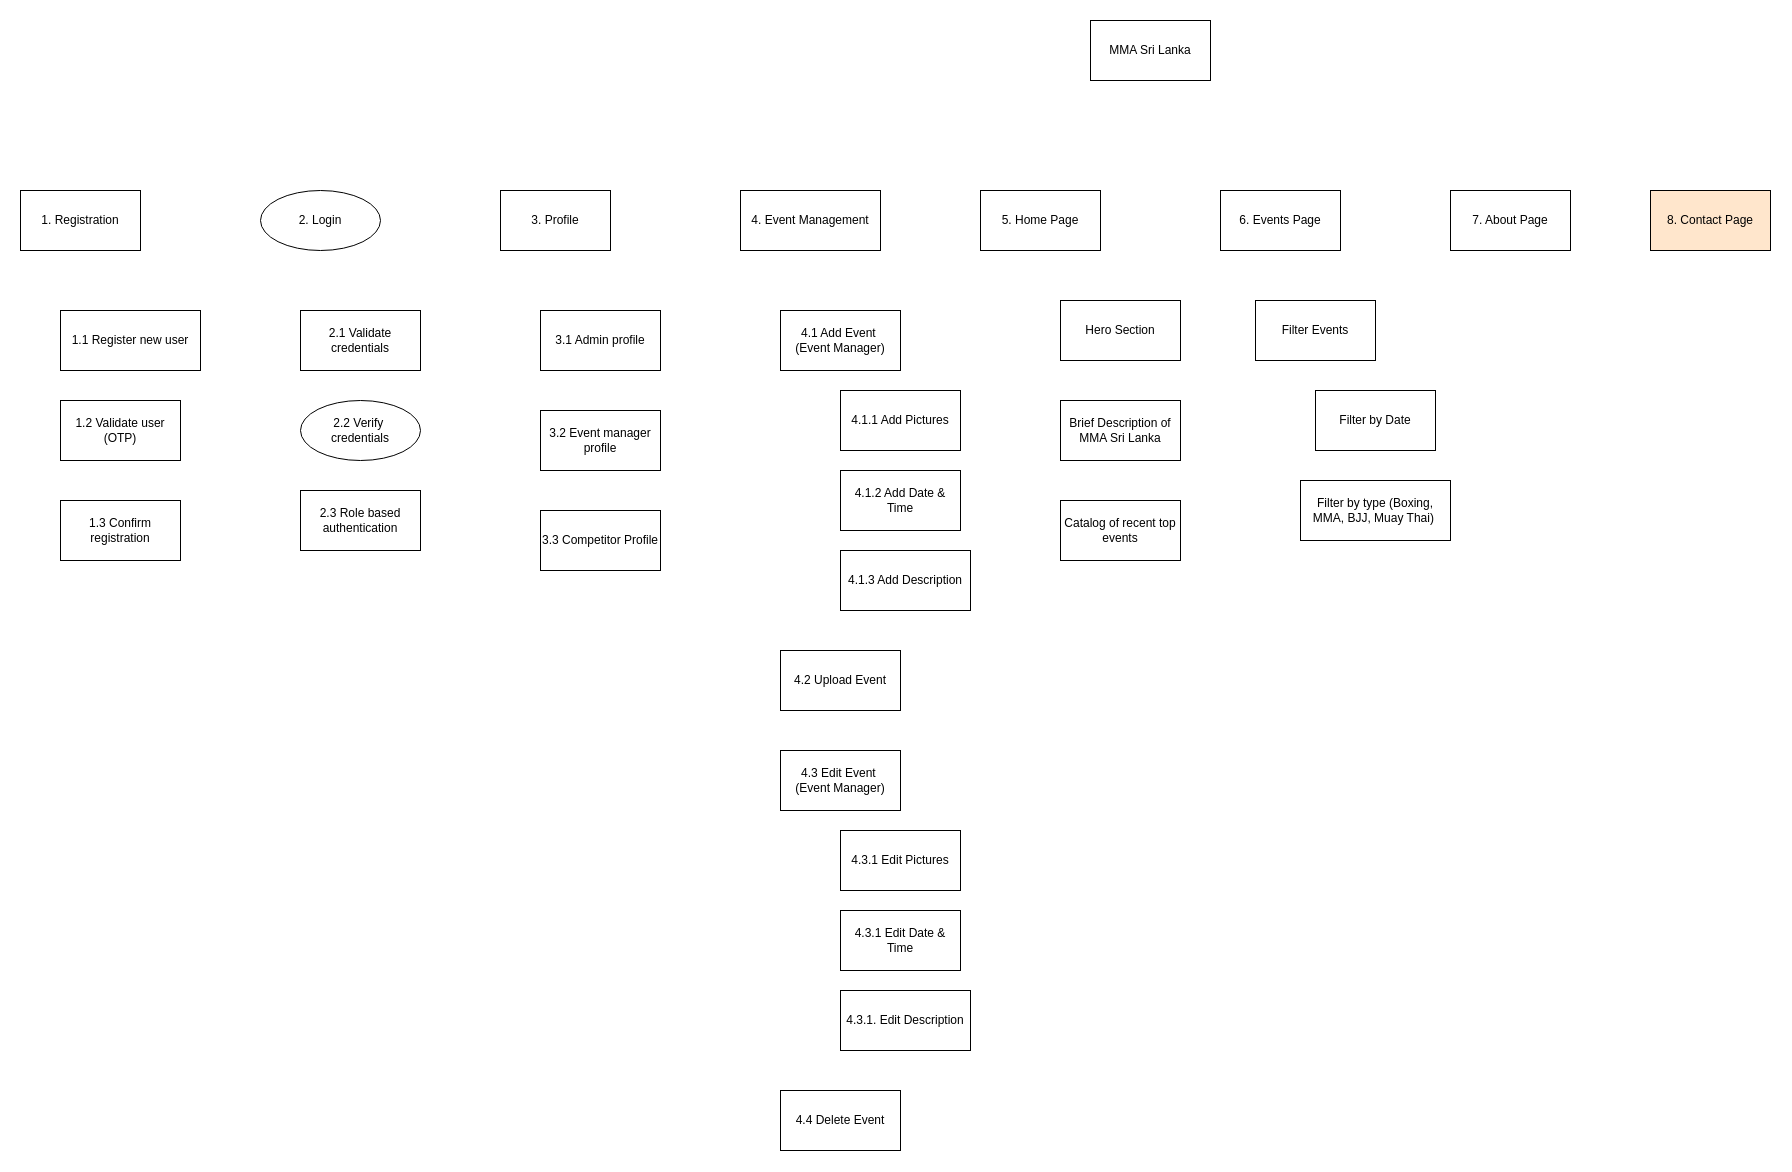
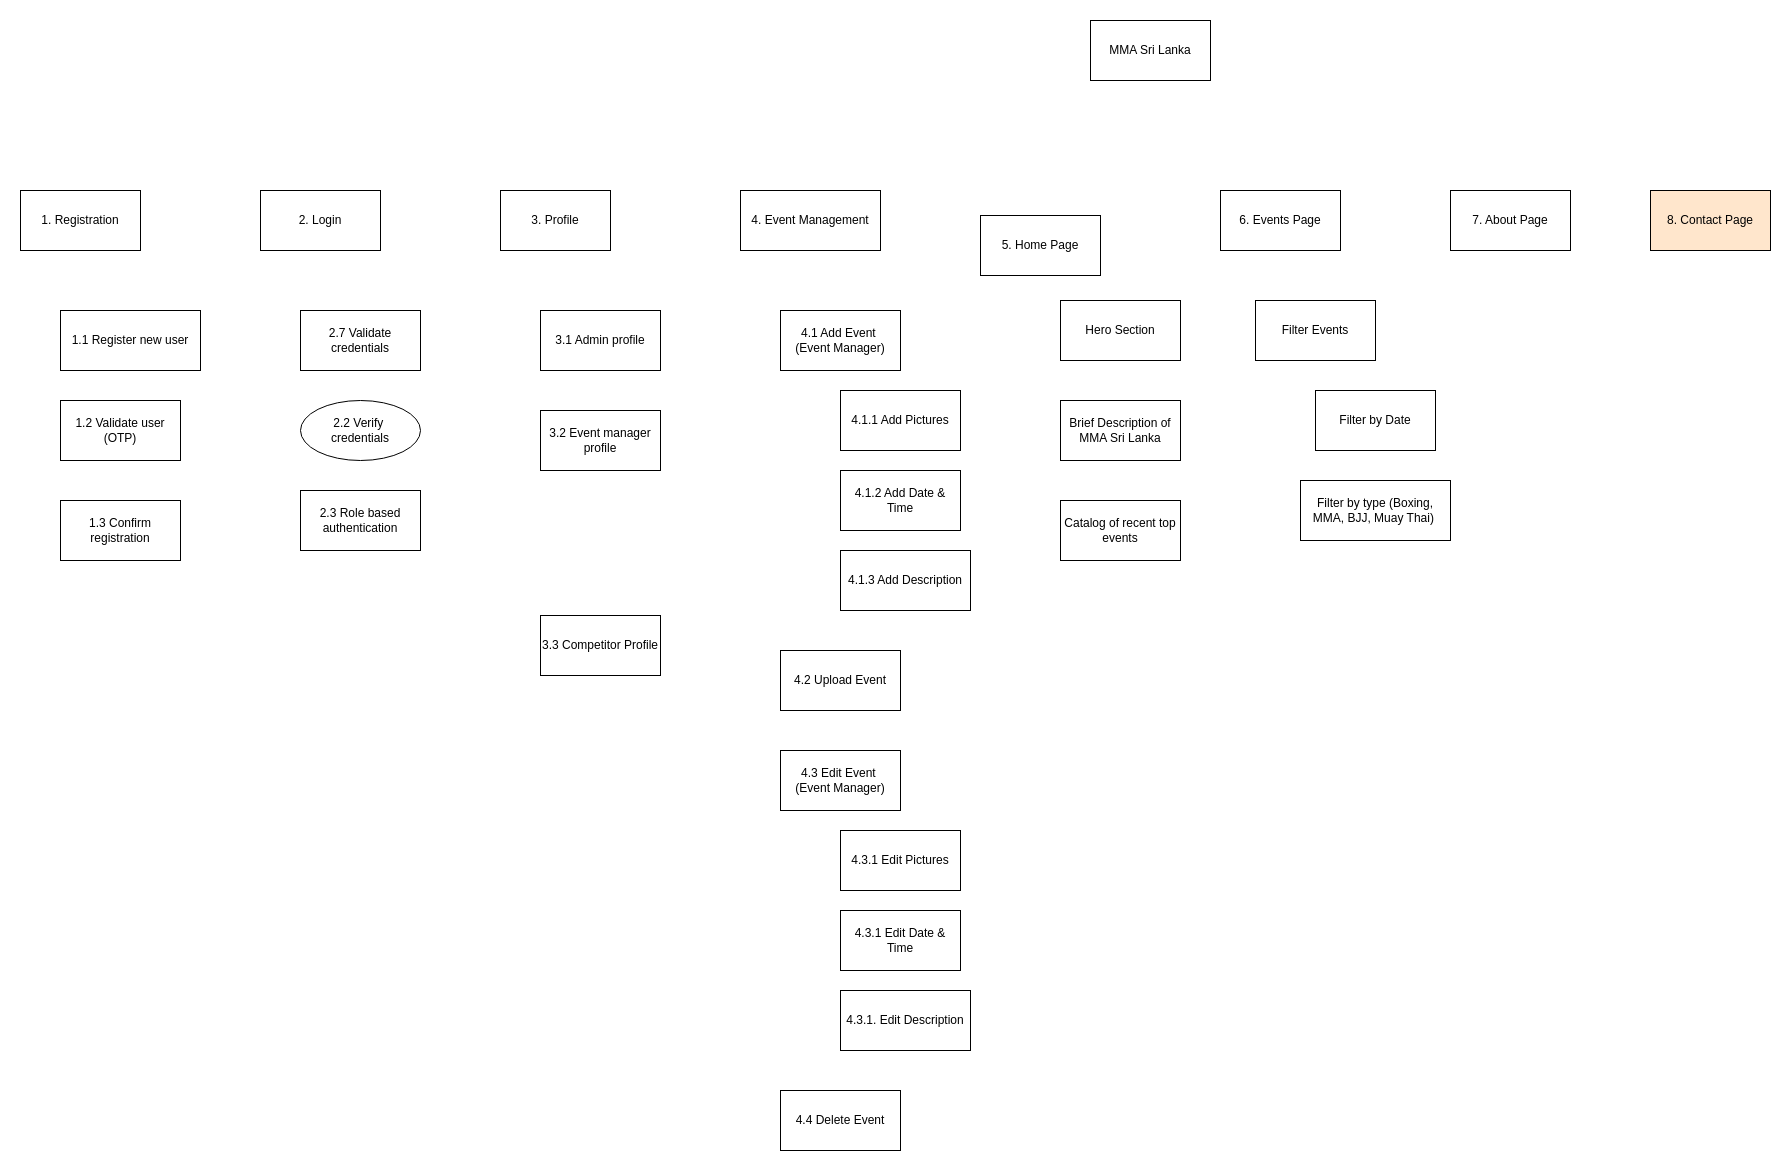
(321, 221) -> (321, 221)
(1041, 221) -> (1041, 246)
(361, 341) -> (361, 341)
(601, 541) -> (601, 646)
